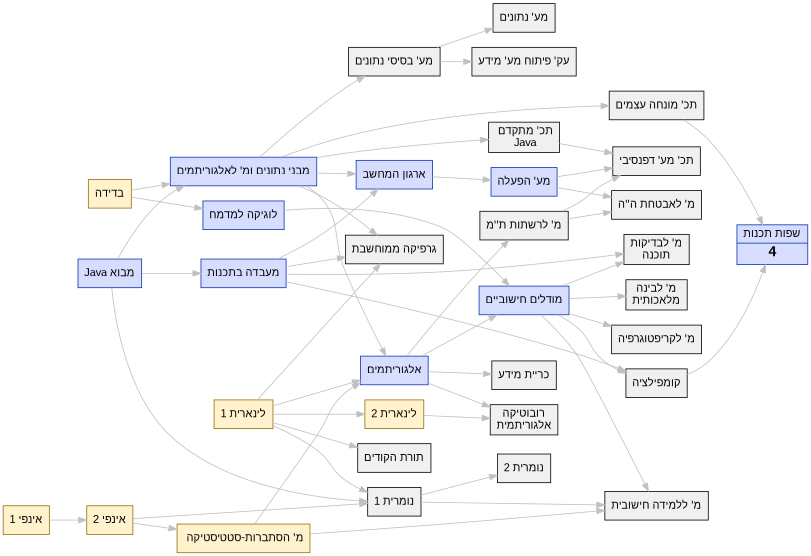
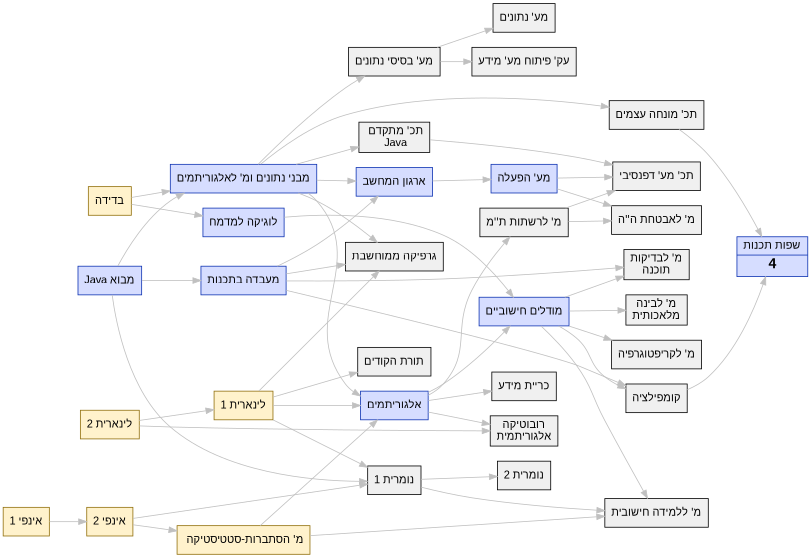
(315, 414) -> (173, 416)
